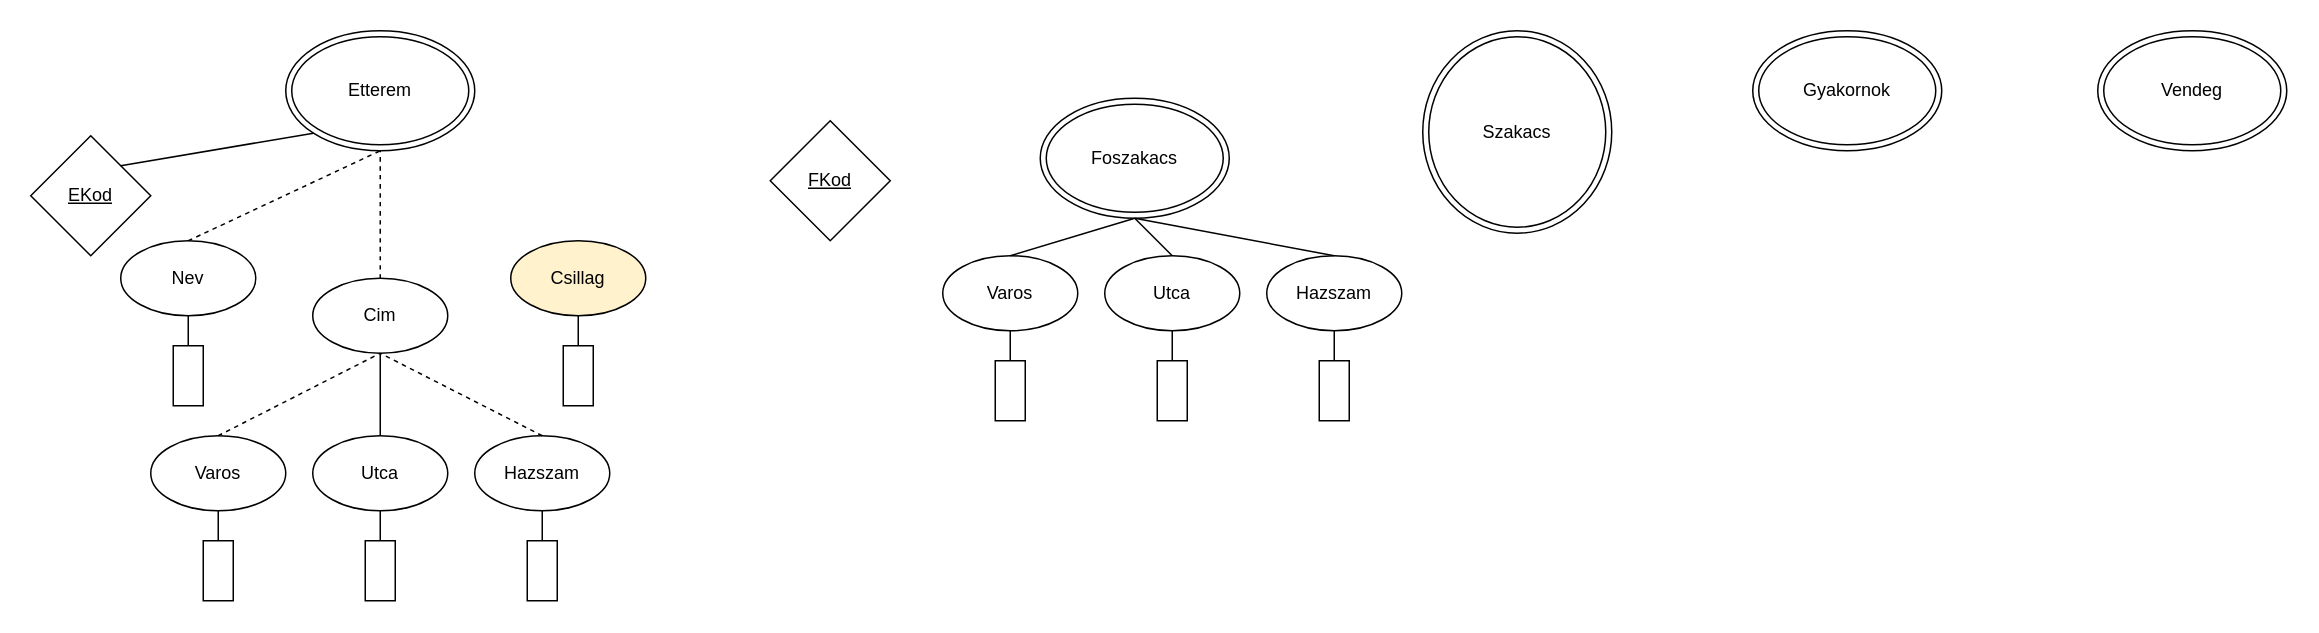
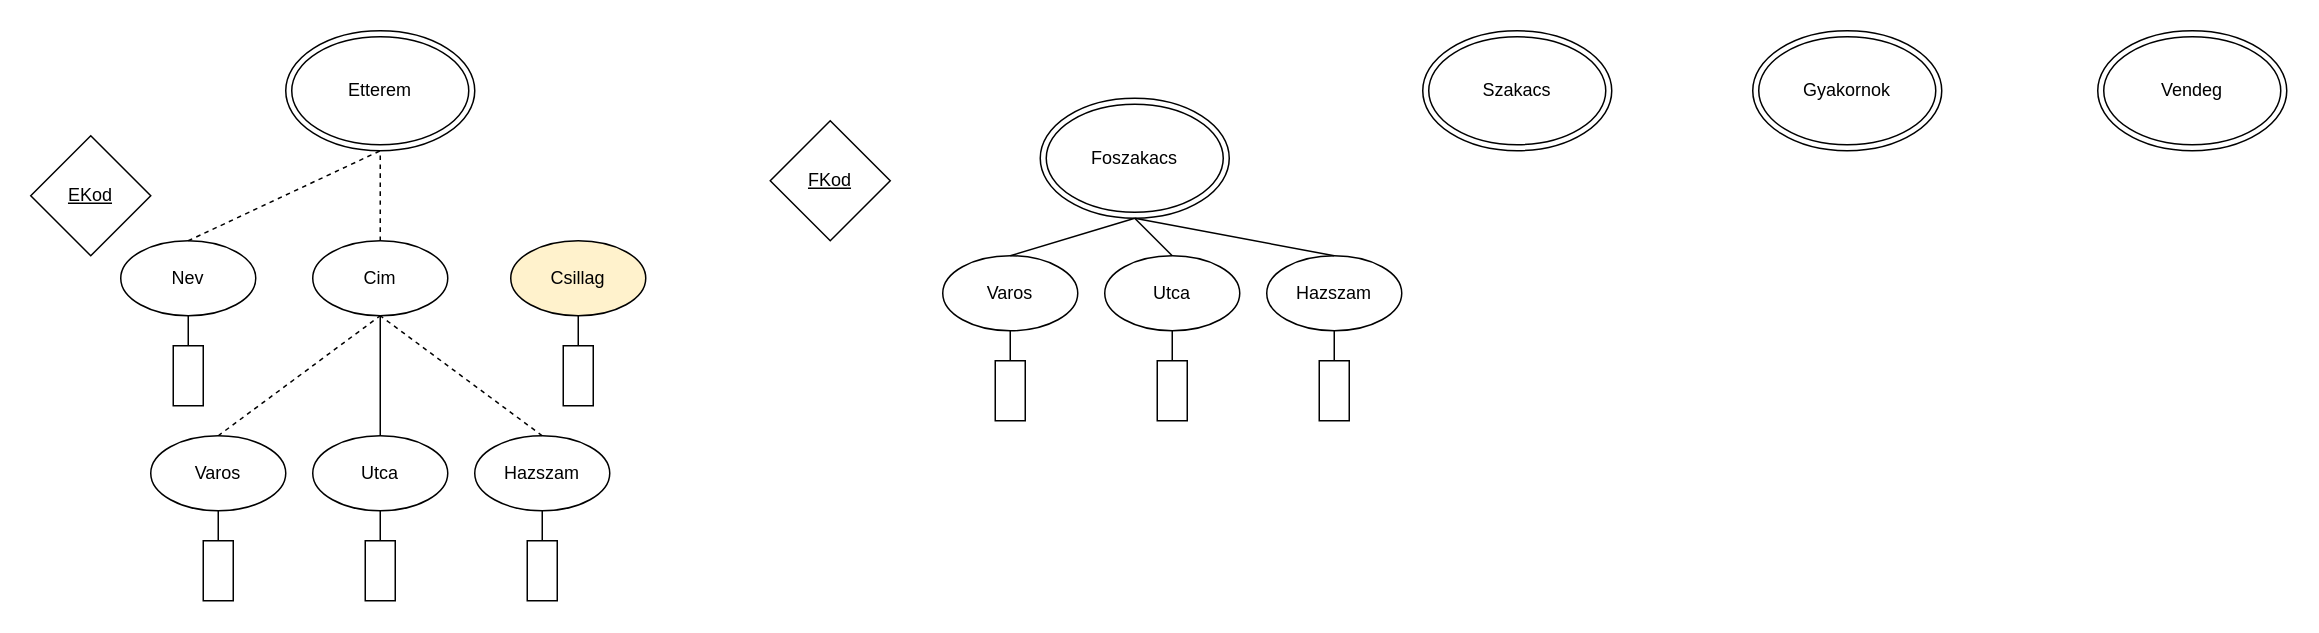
(1517, 132) -> (1517, 91)
(219, 149) -> none
(380, 316) -> (380, 278)
